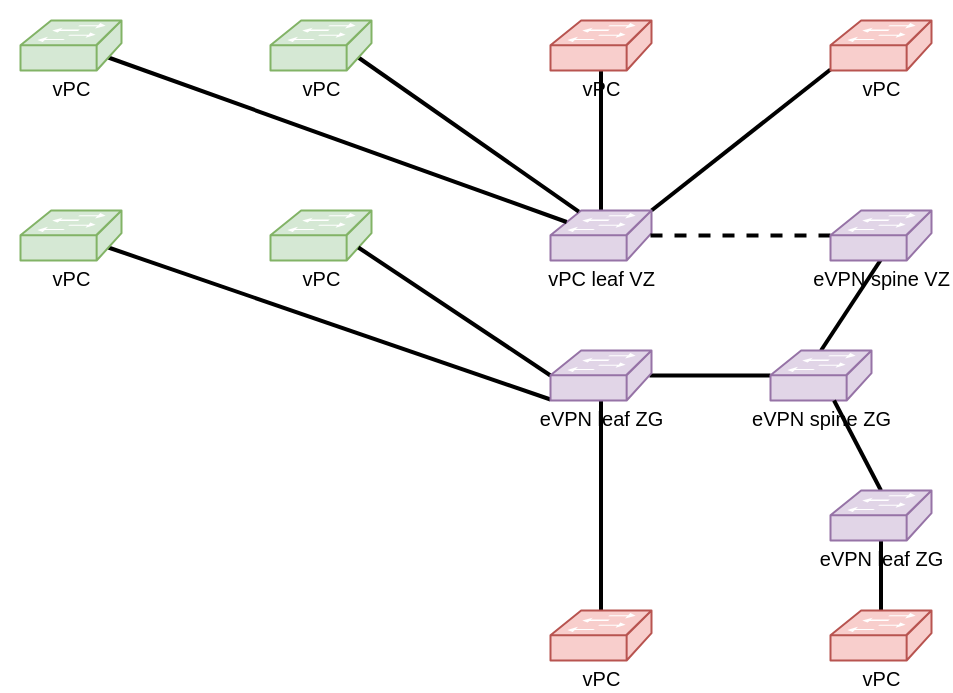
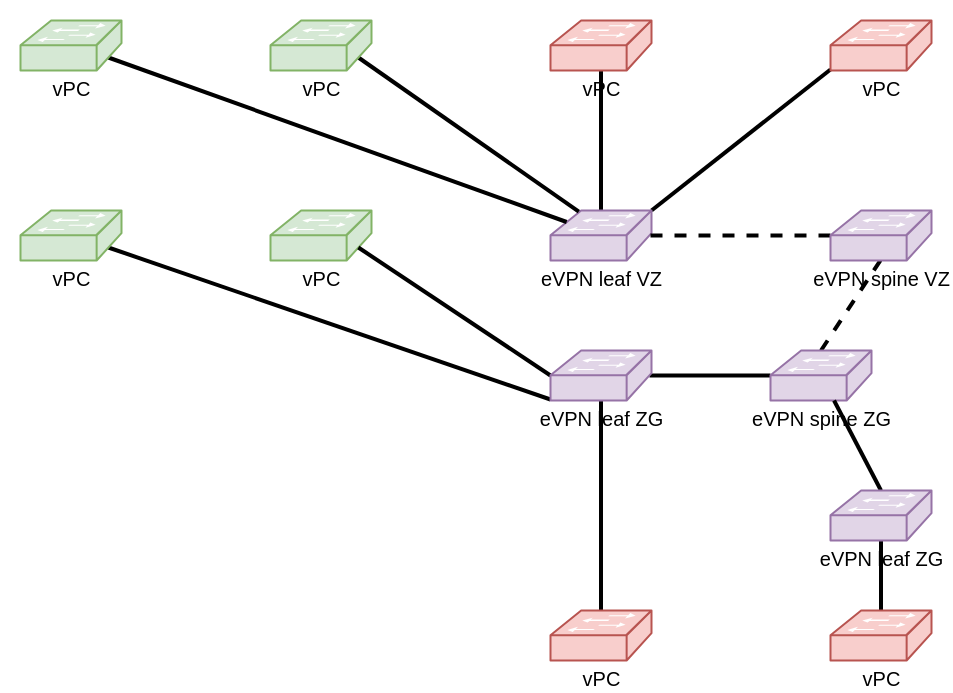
(602, 280) -> (602, 280)
(857, 295) -> (857, 295)
